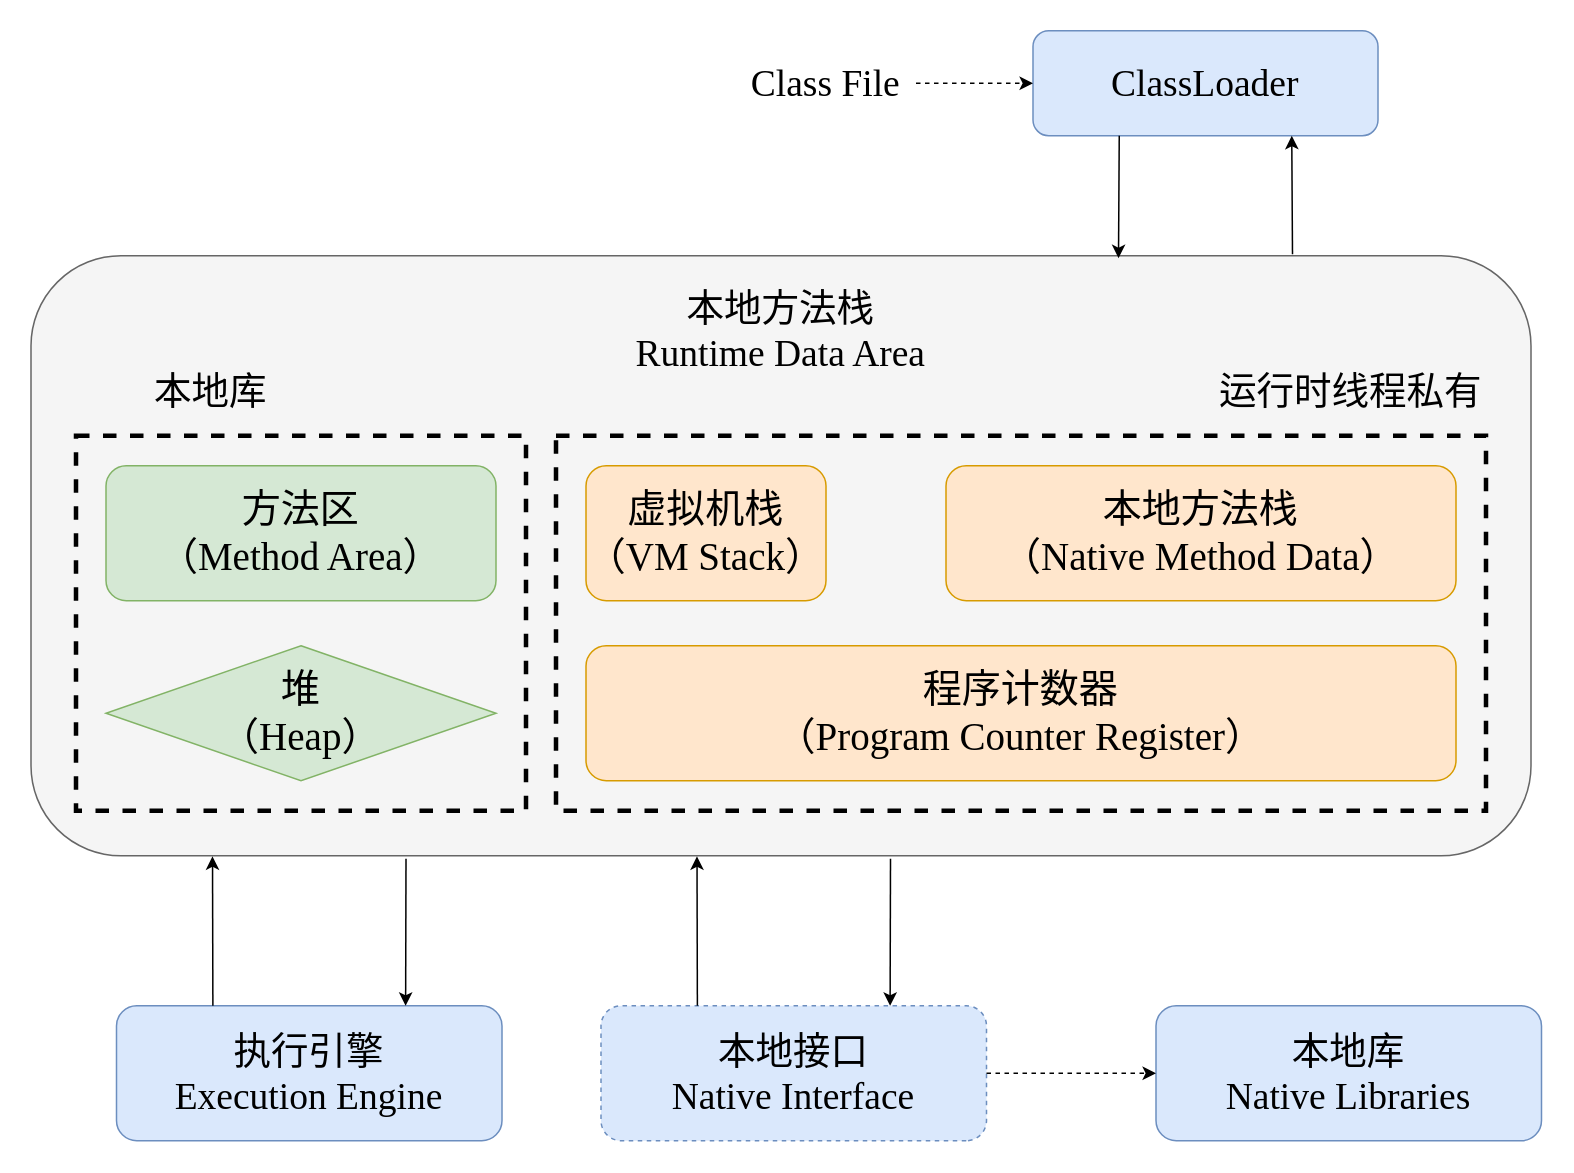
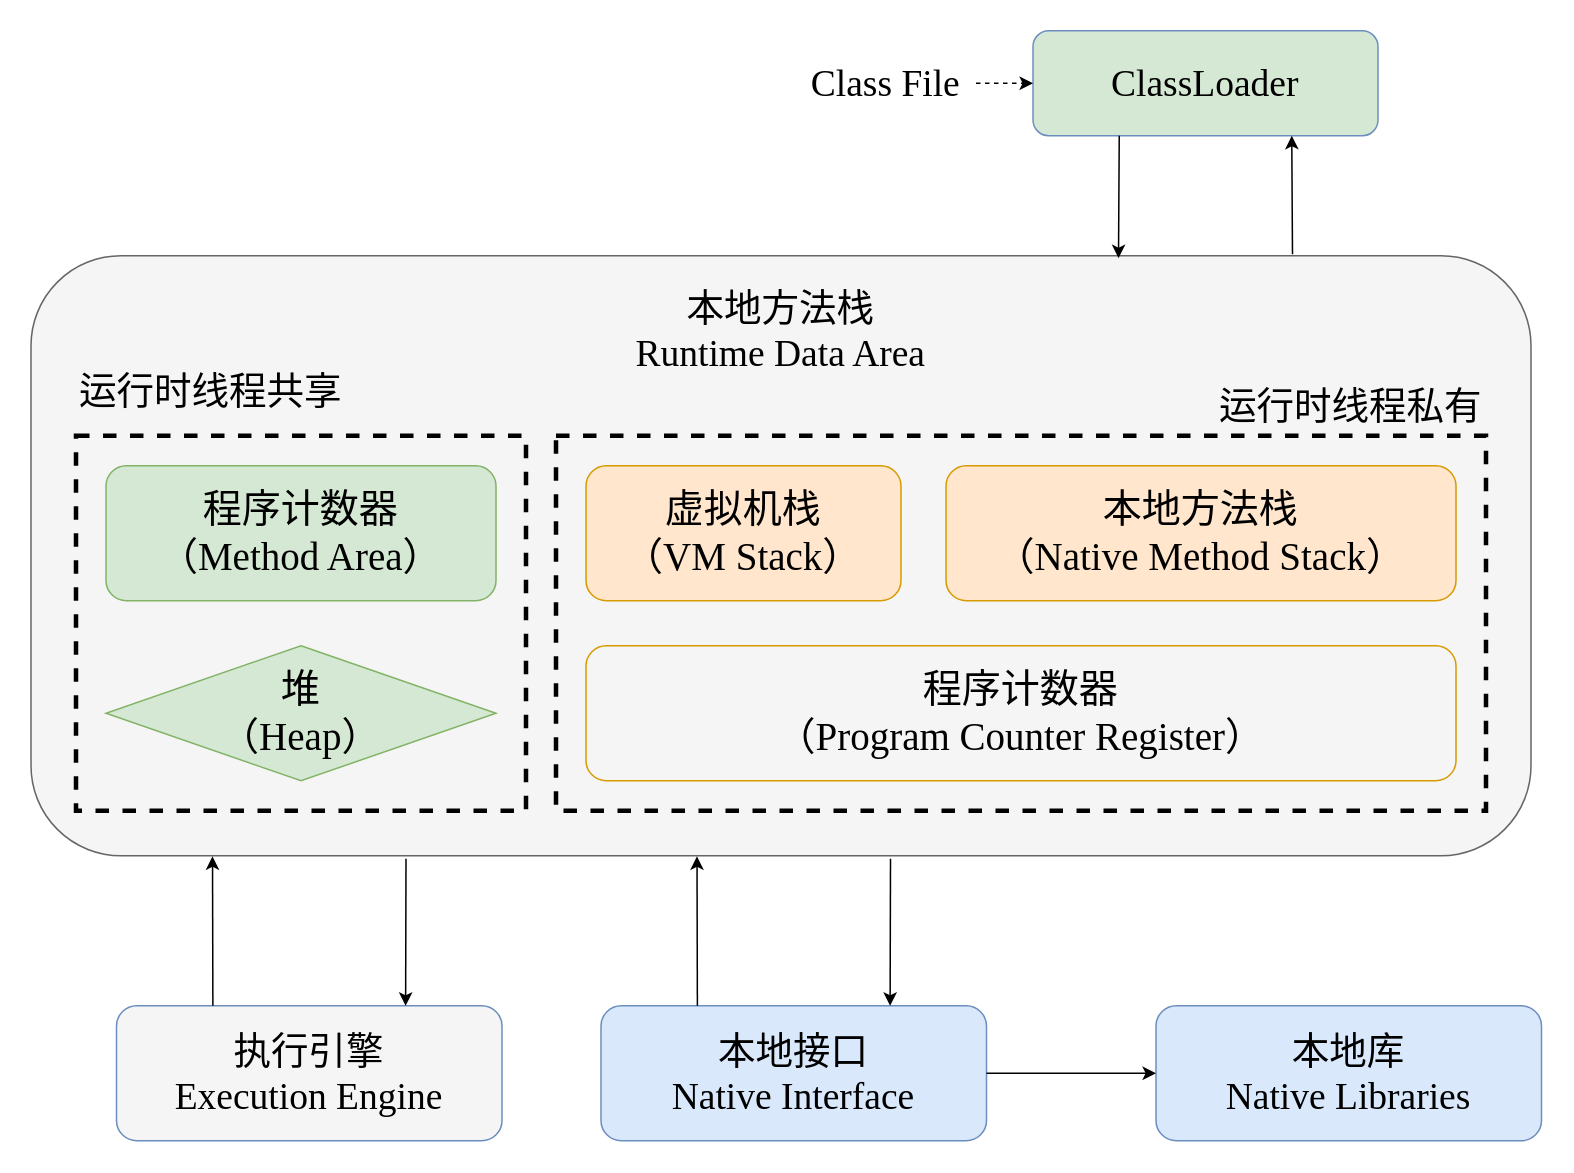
(826, 83) -> (886, 83)
(1205, 83) -> (1205, 83)
(211, 391) -> (211, 391)
(1351, 391) -> (1351, 406)
(301, 533) -> (301, 533)
(706, 533) -> (743, 533)
(1201, 533) -> (1201, 533)
(1021, 713) -> (1021, 713)
(309, 1073) -> (309, 1073)
(794, 1073) -> (794, 1073)
(1066, 1073) -> (1066, 1073)
